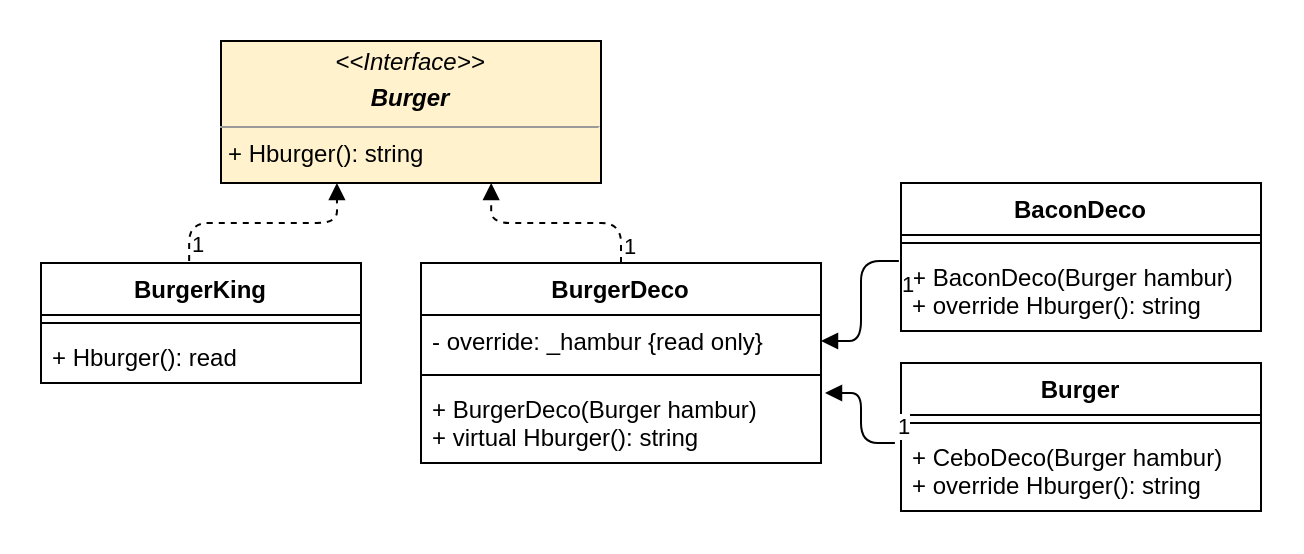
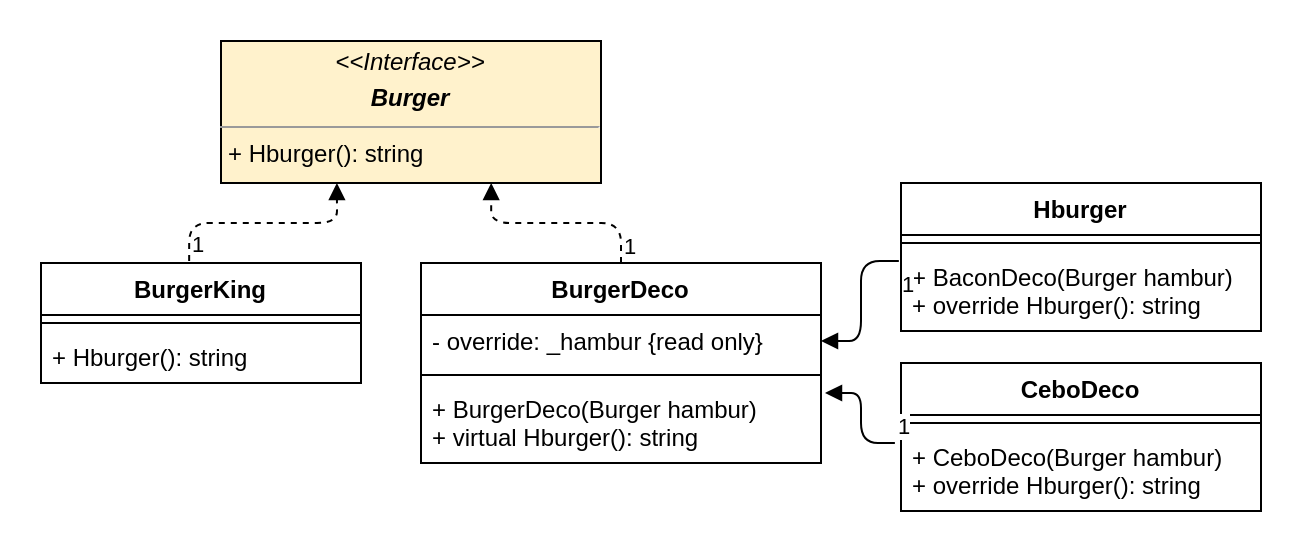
(1080, 210) -> (1080, 210)
(157, 358) -> (167, 358)
(1080, 390) -> (1080, 390)
